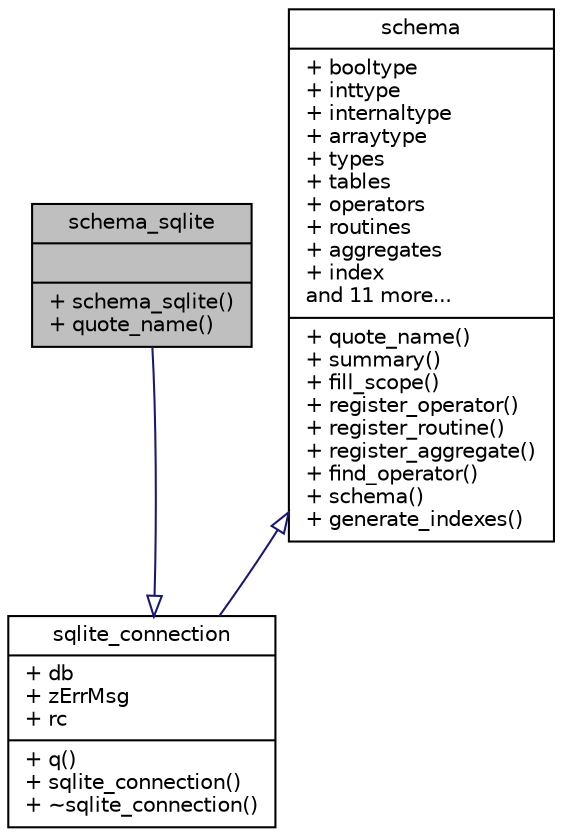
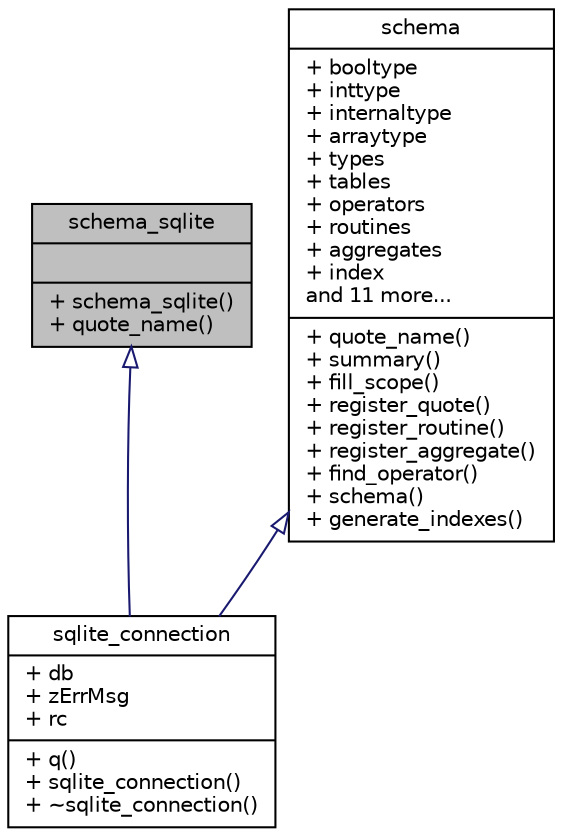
(412, 406) -> (399, 406)
(156, 471) -> (128, 492)
